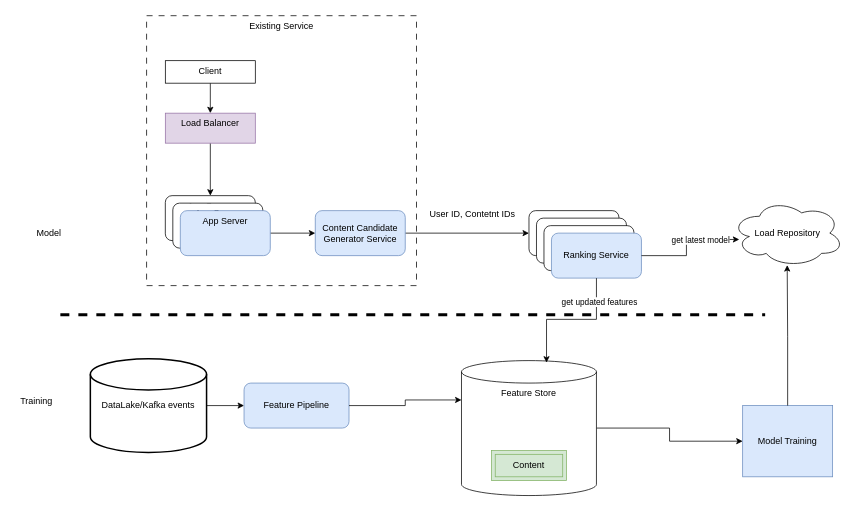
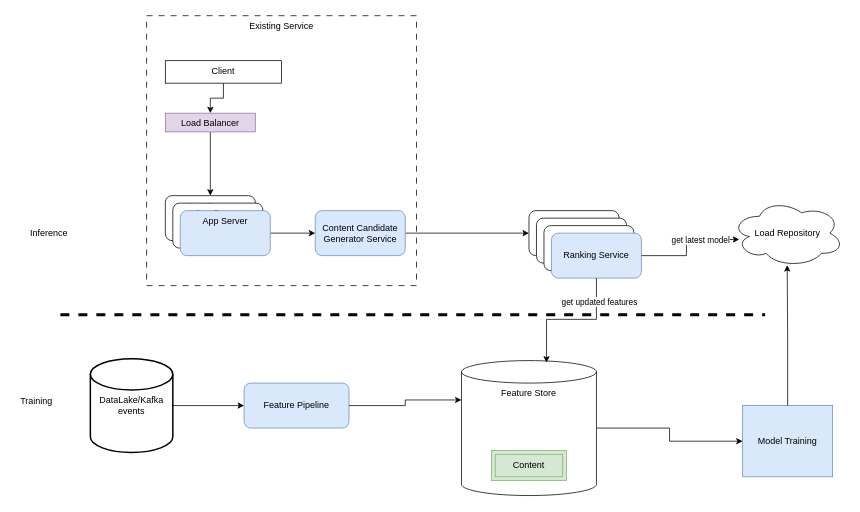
(210, 72) -> (224, 72)
(210, 128) -> (210, 122)
(473, 214) -> none
(49, 233) -> (49, 233)
(149, 405) -> (132, 405)
